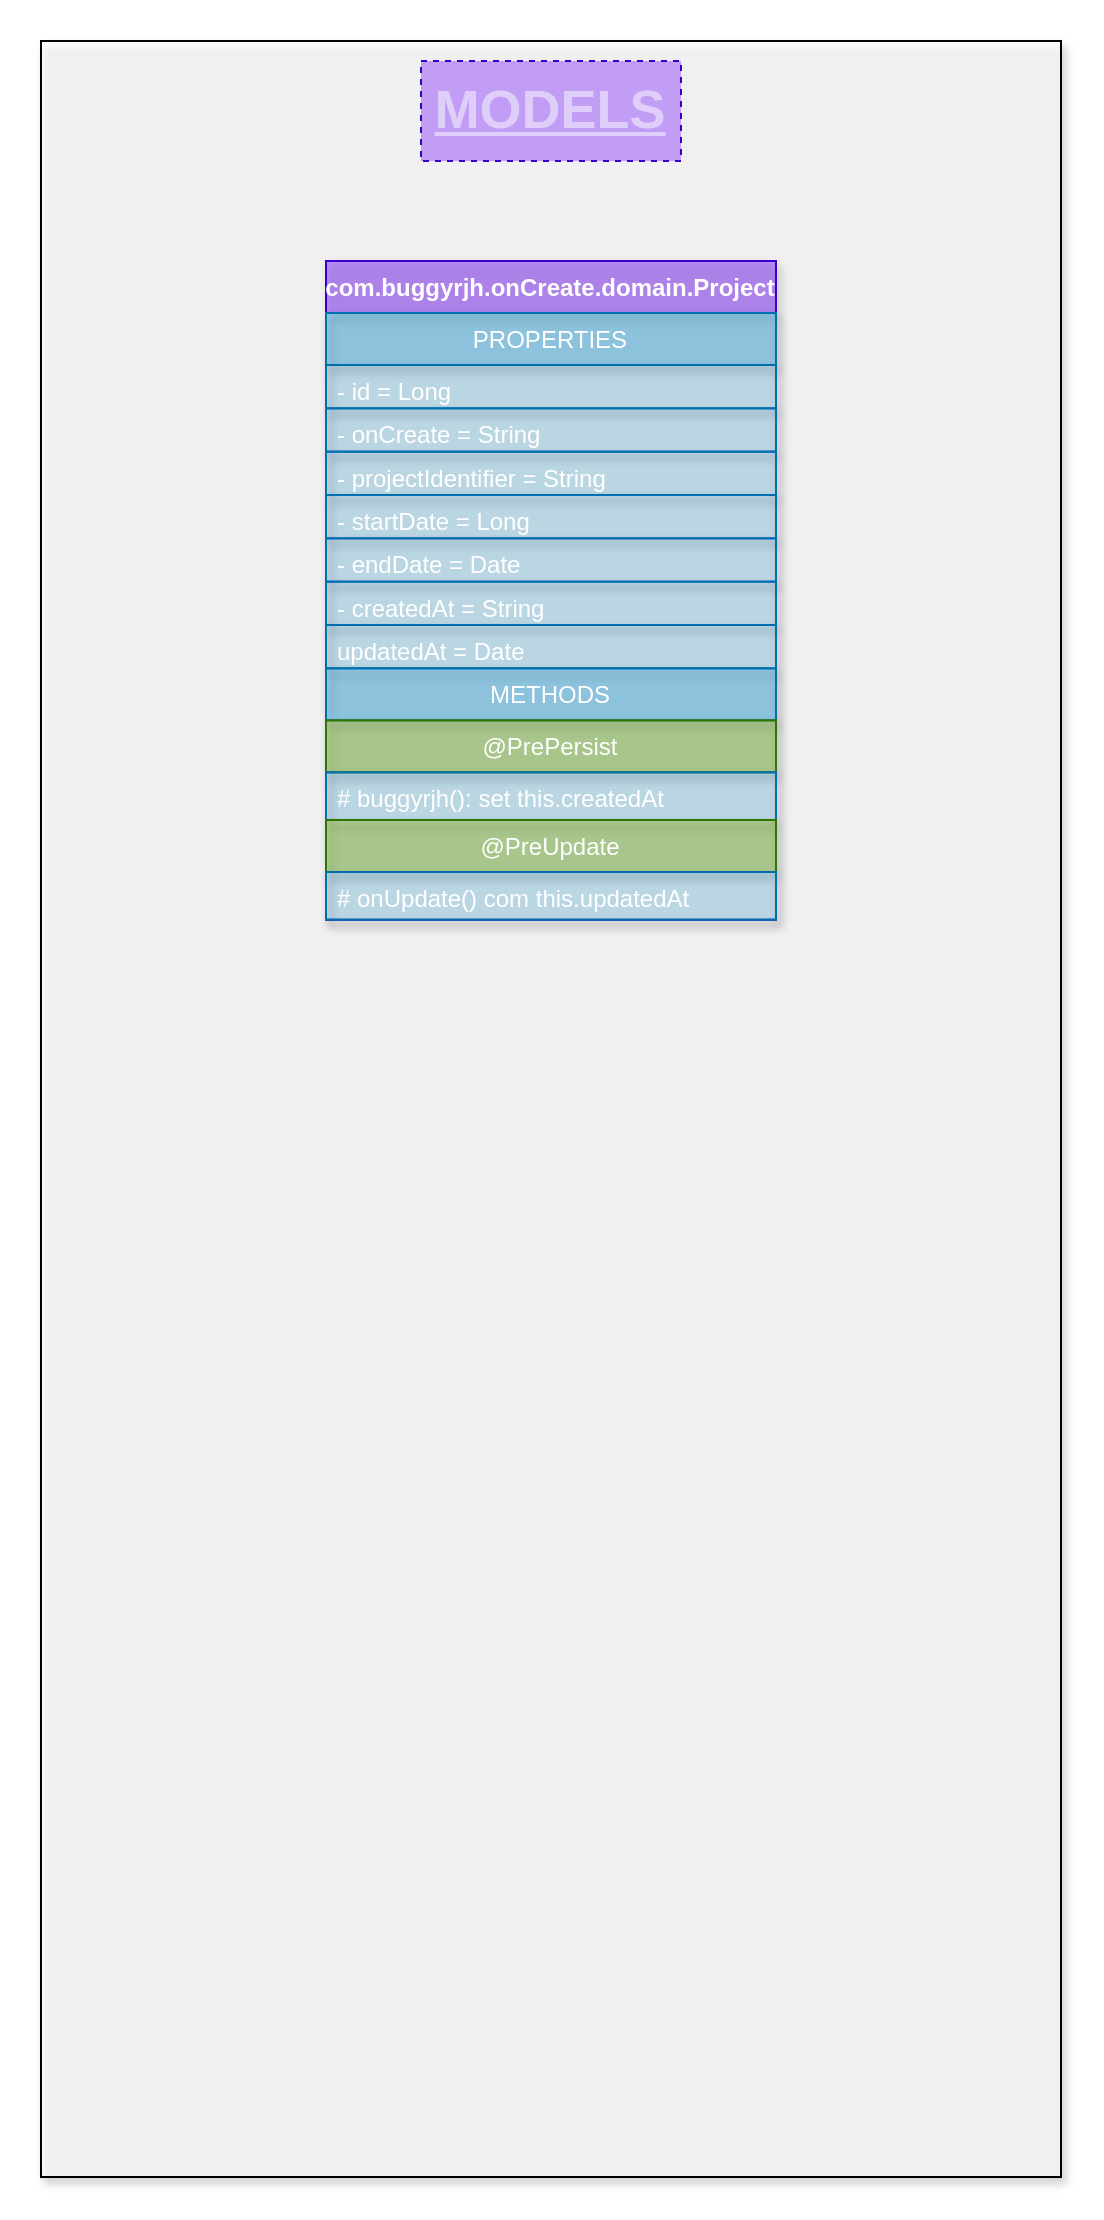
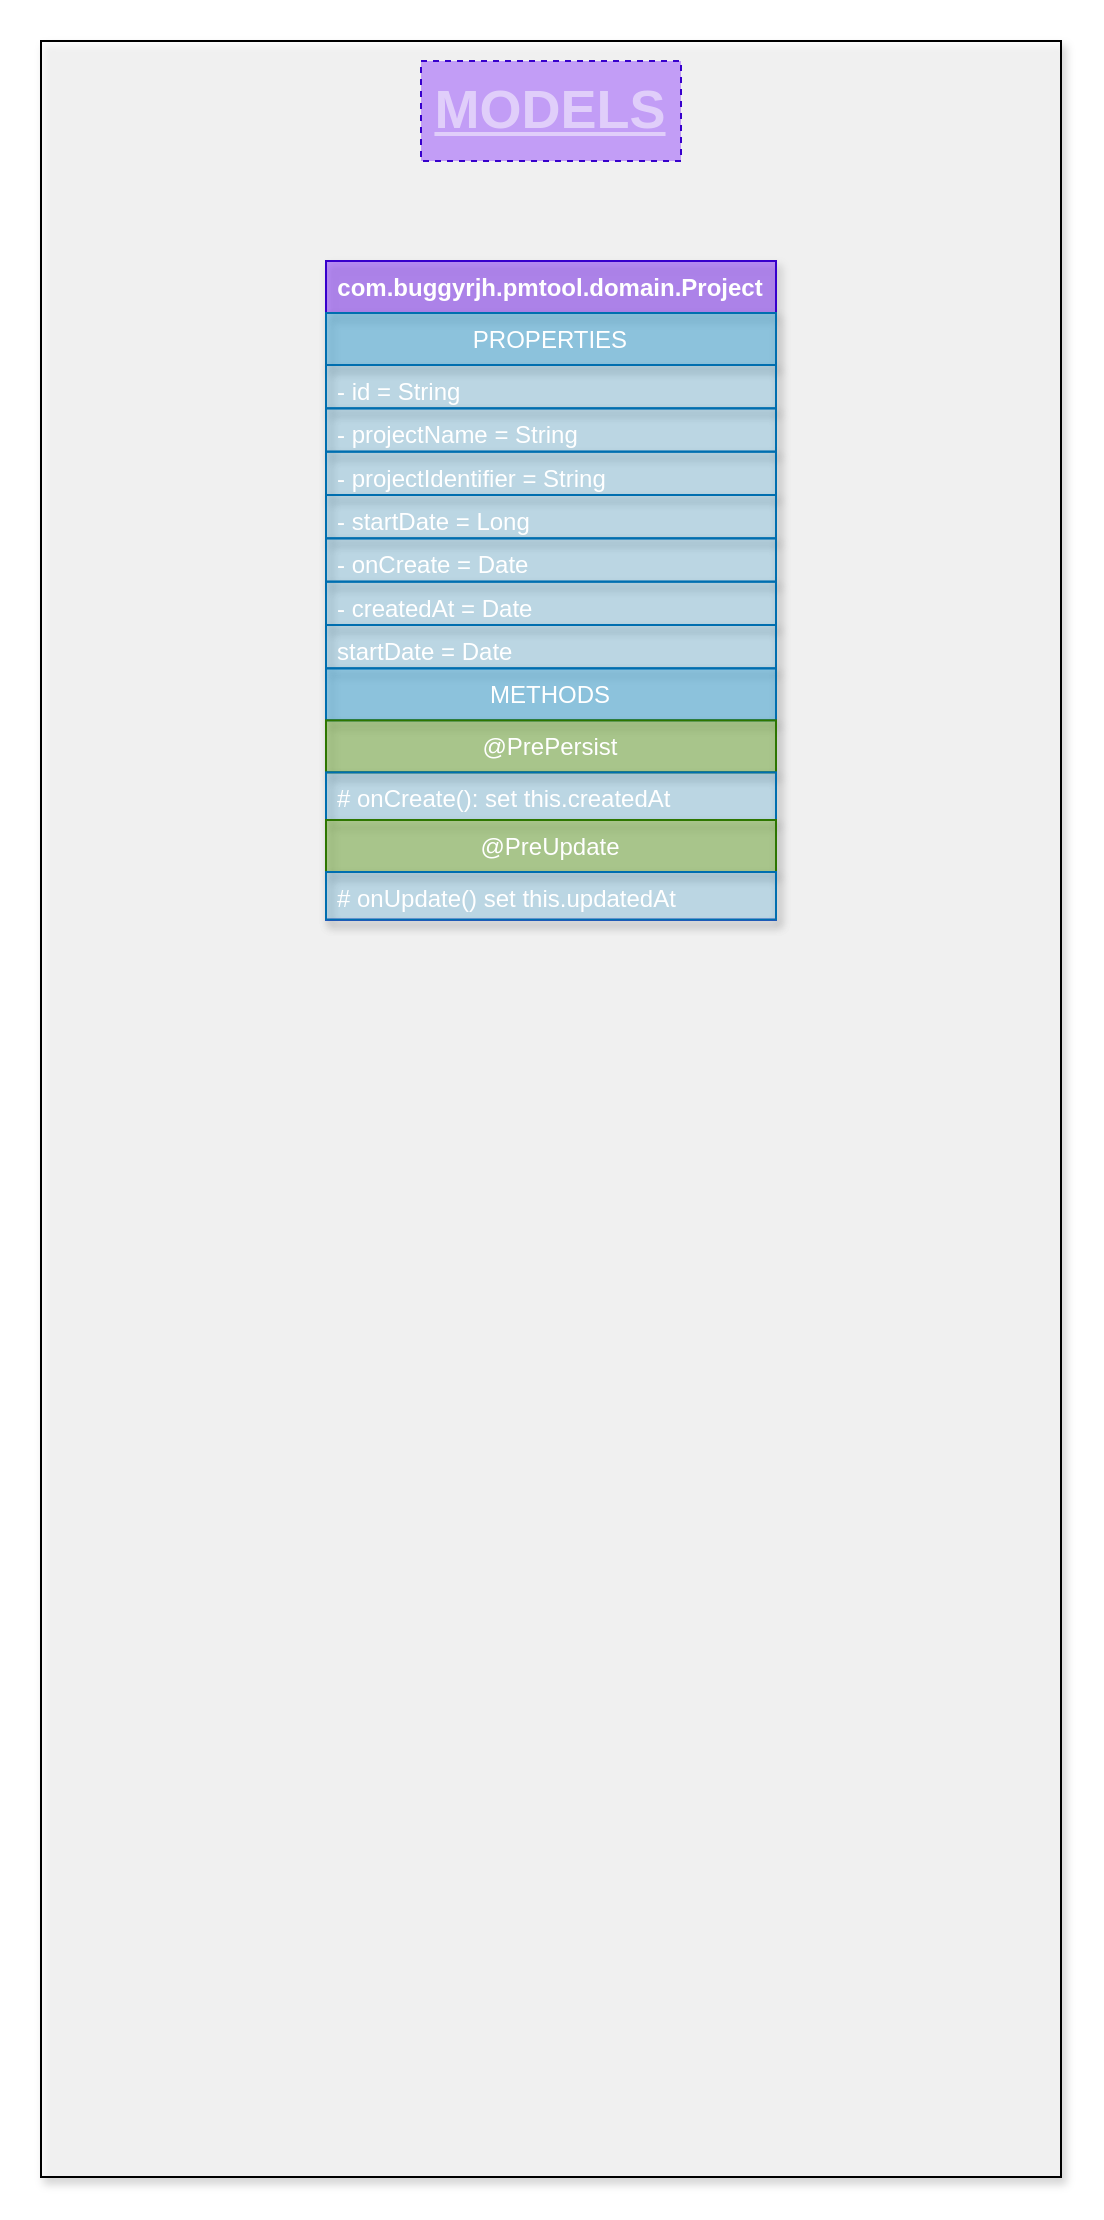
(550, 288) -> (550, 288)
(398, 392) -> (409, 392)
(452, 435) -> (472, 435)
(435, 565) -> (442, 565)
(459, 609) -> (449, 609)
(438, 652) -> (438, 652)
(533, 799) -> (533, 799)
(530, 899) -> (530, 899)
